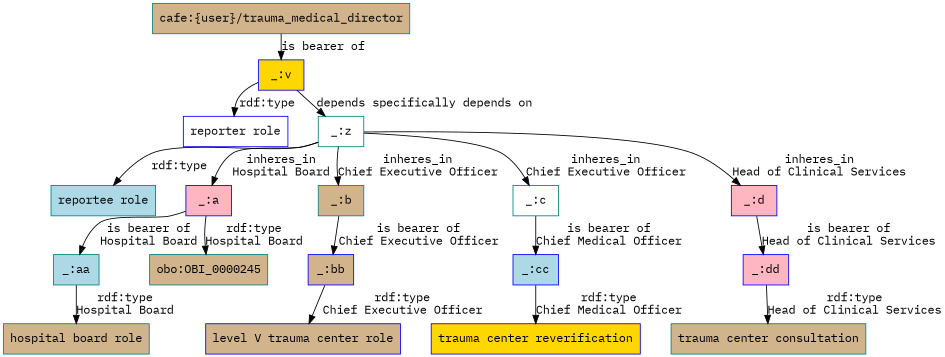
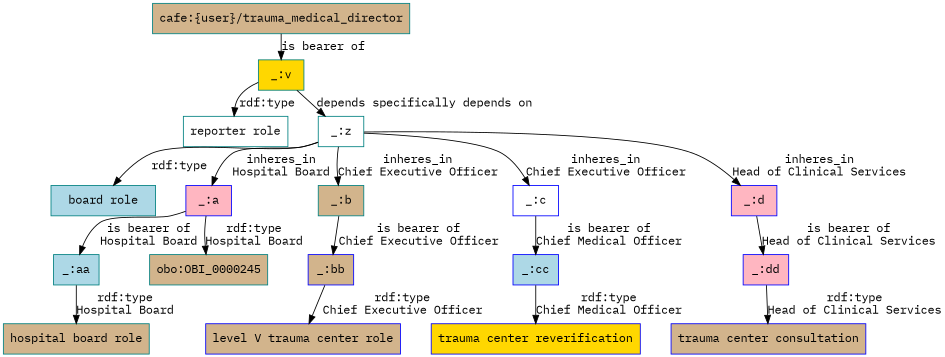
(281, 75) -> (281, 75)
(236, 132) -> (236, 132)
(103, 201) -> (103, 201)
(536, 201) -> (536, 201)
(768, 339) -> (768, 339)
